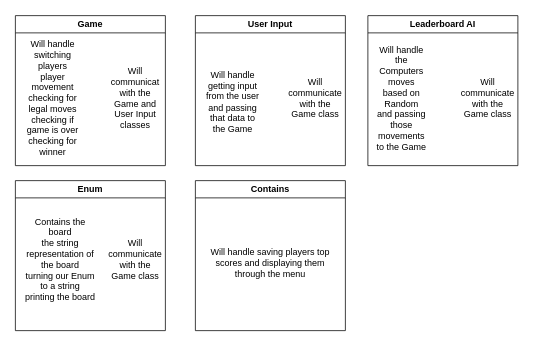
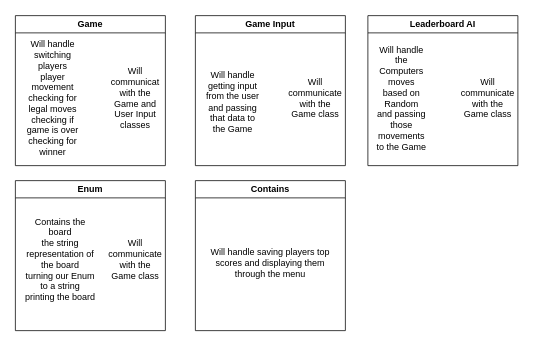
(270, 24) -> (270, 24)
